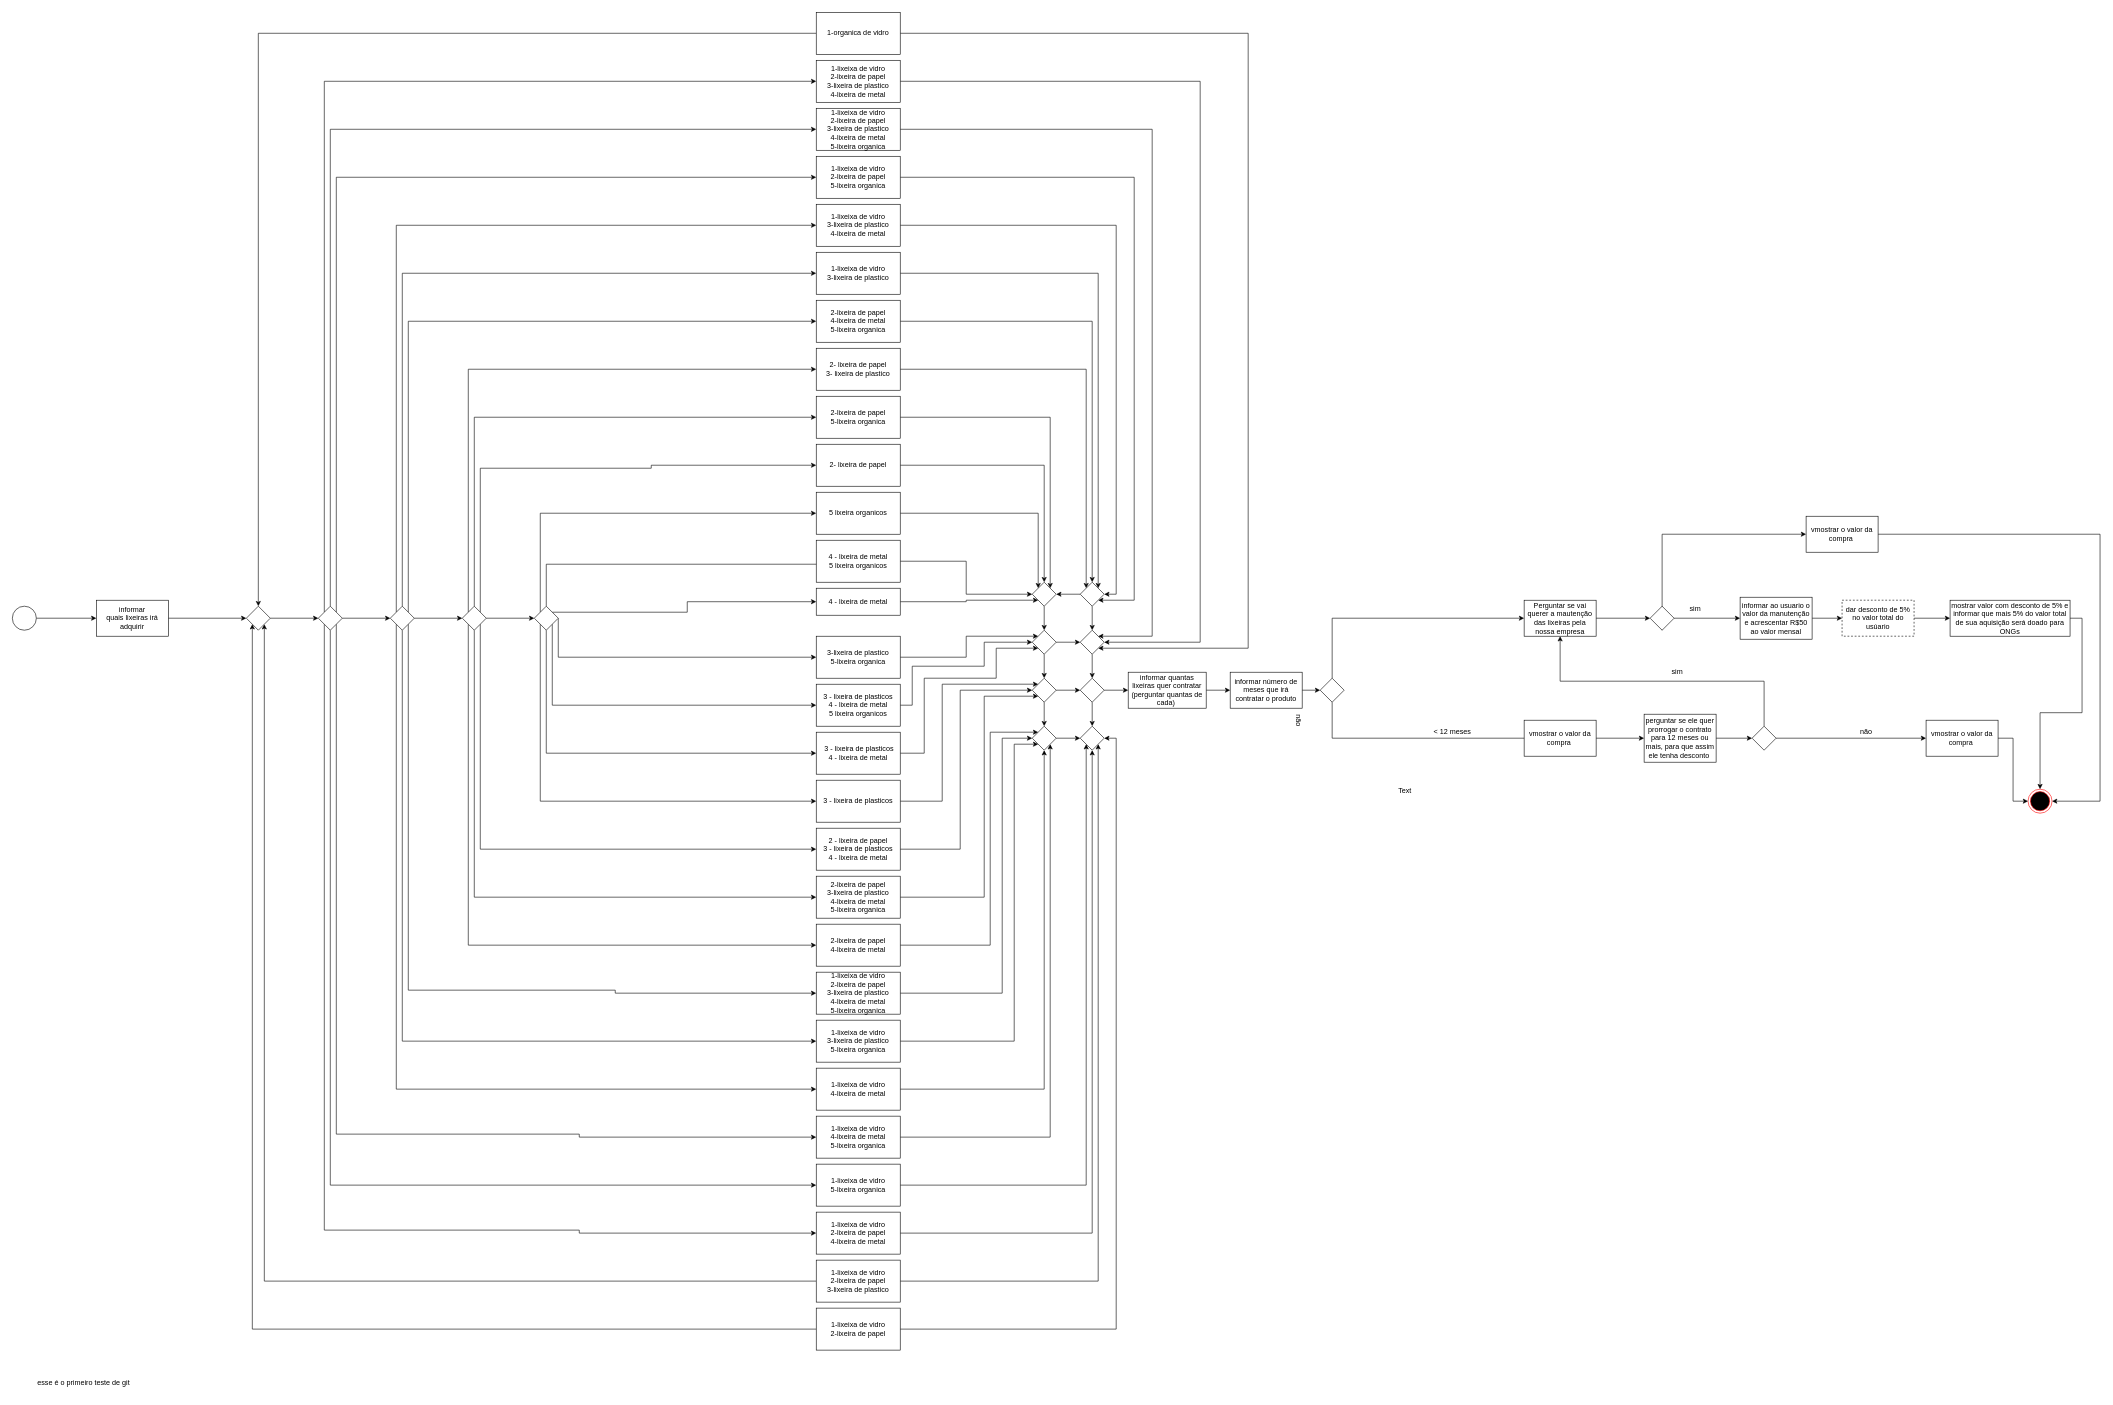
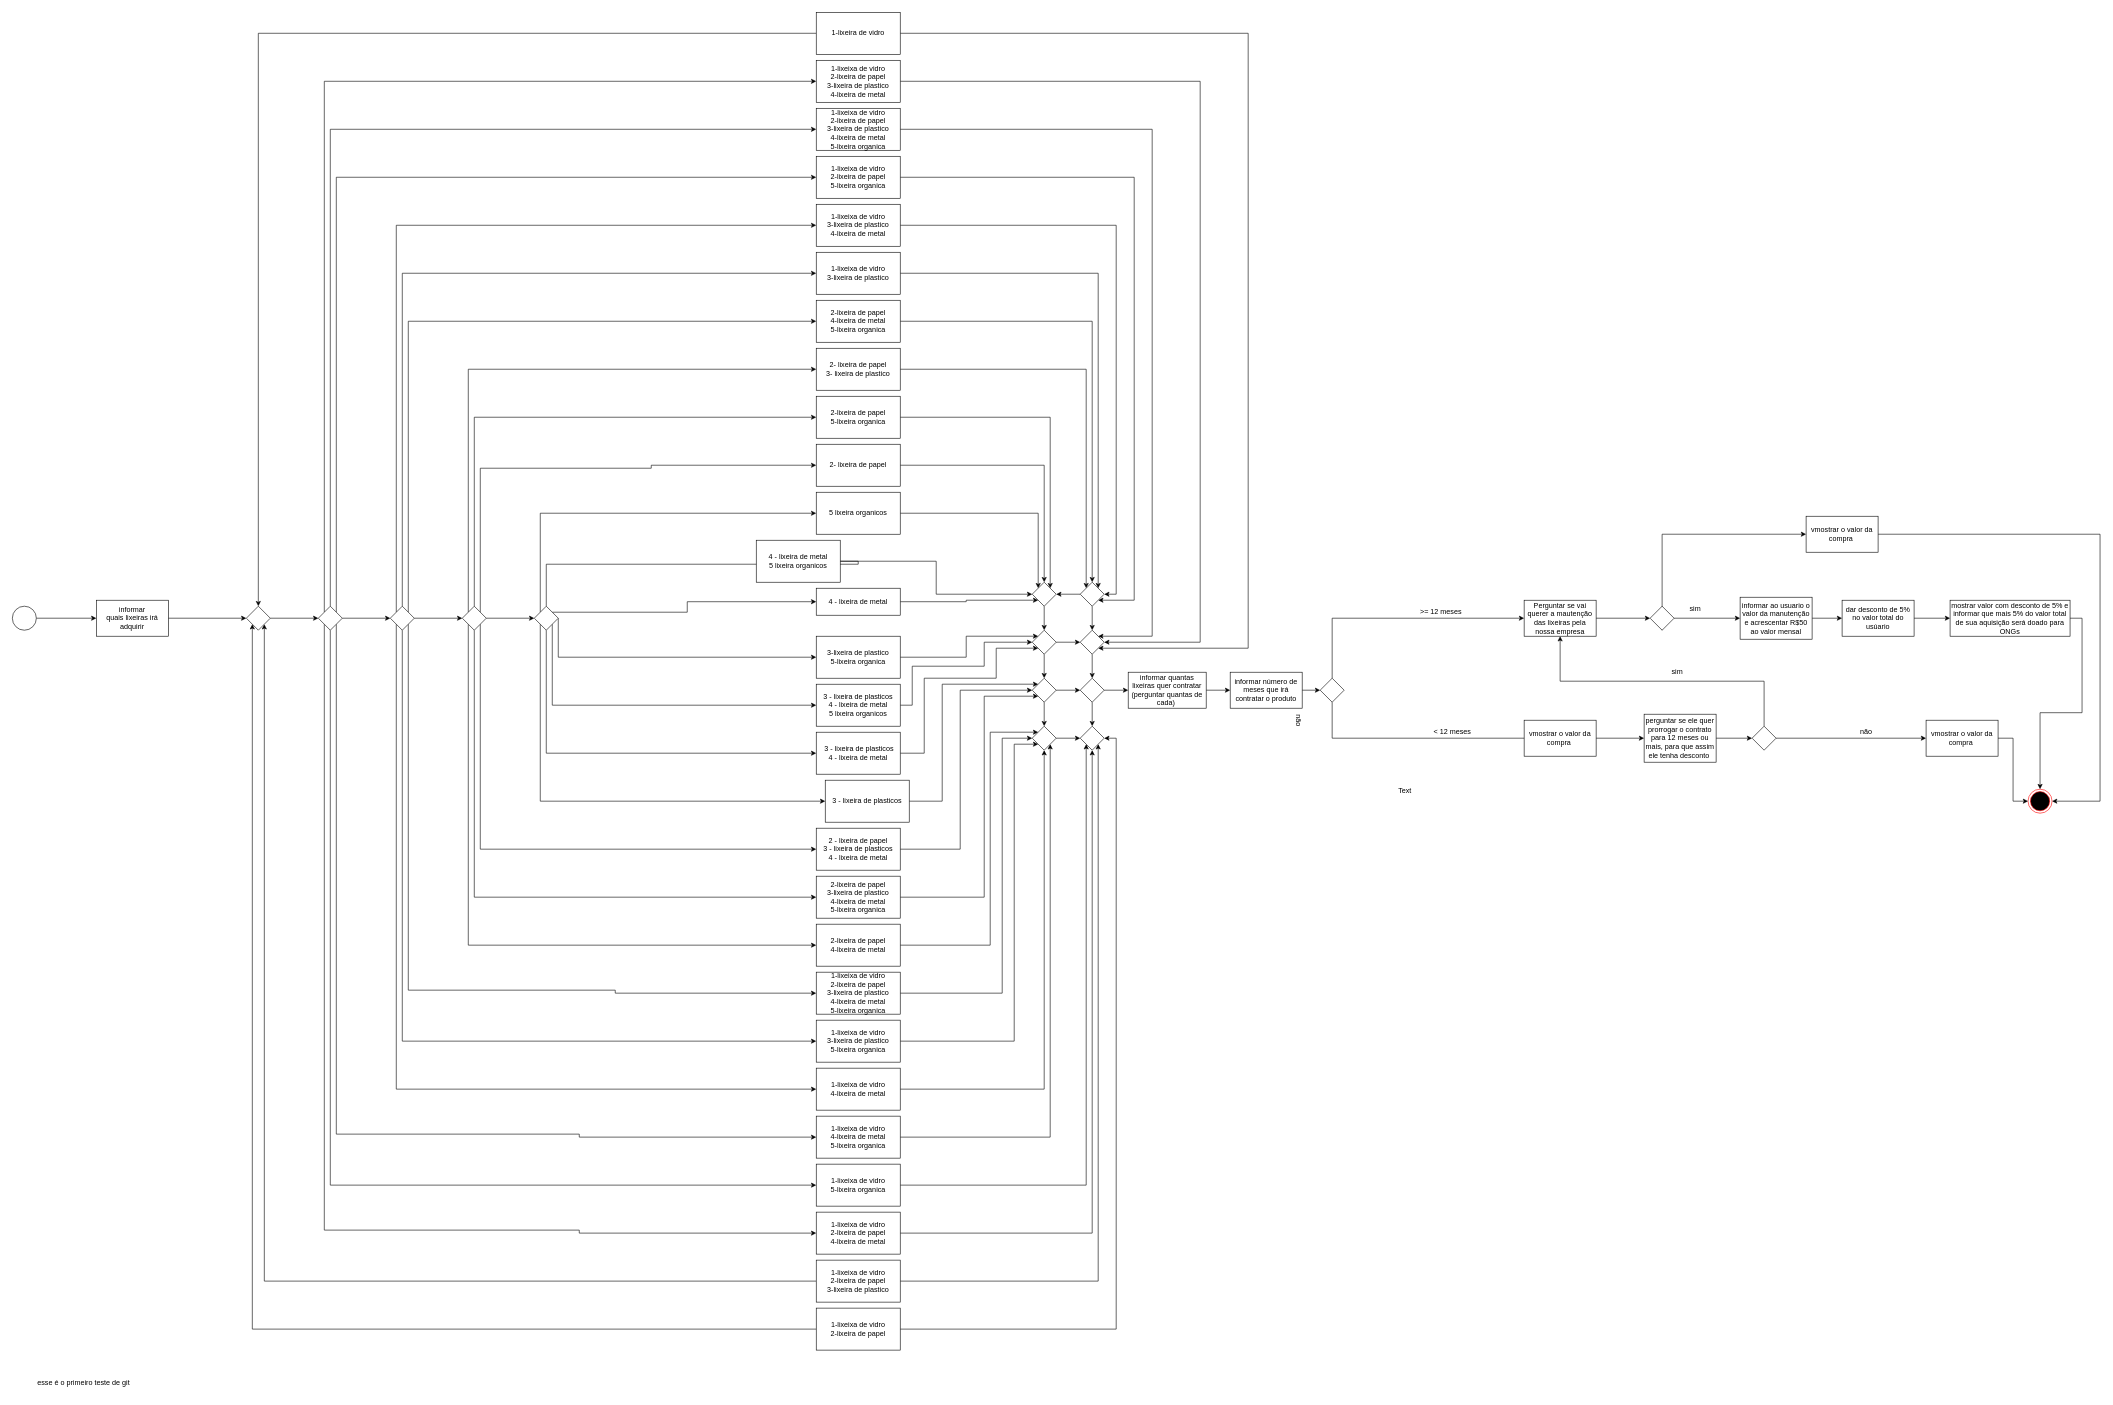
(858, 33) -> (858, 33)
(858, 561) -> (798, 561)
none -> (1441, 612)
(1878, 618) -> (1878, 618)
(858, 801) -> (867, 801)
